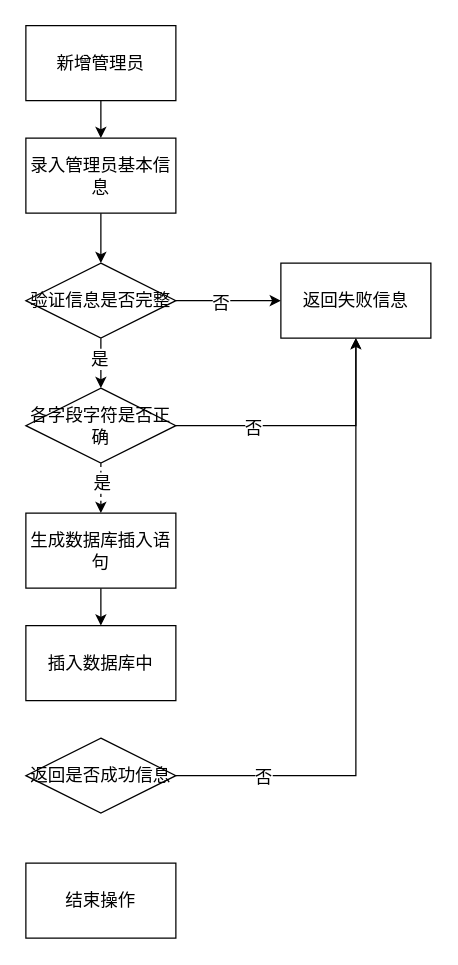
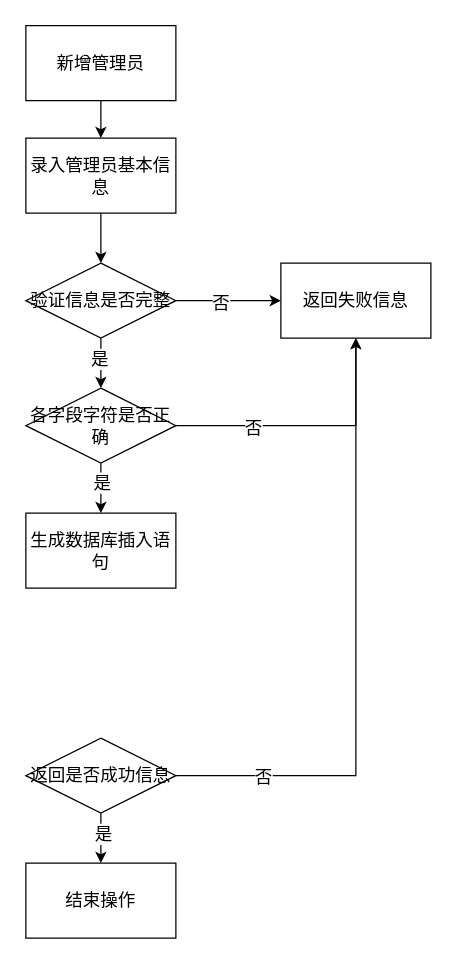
(101, 468) -> (101, 468)
(101, 611) -> none
(101, 663) -> none
none -> (101, 834)
